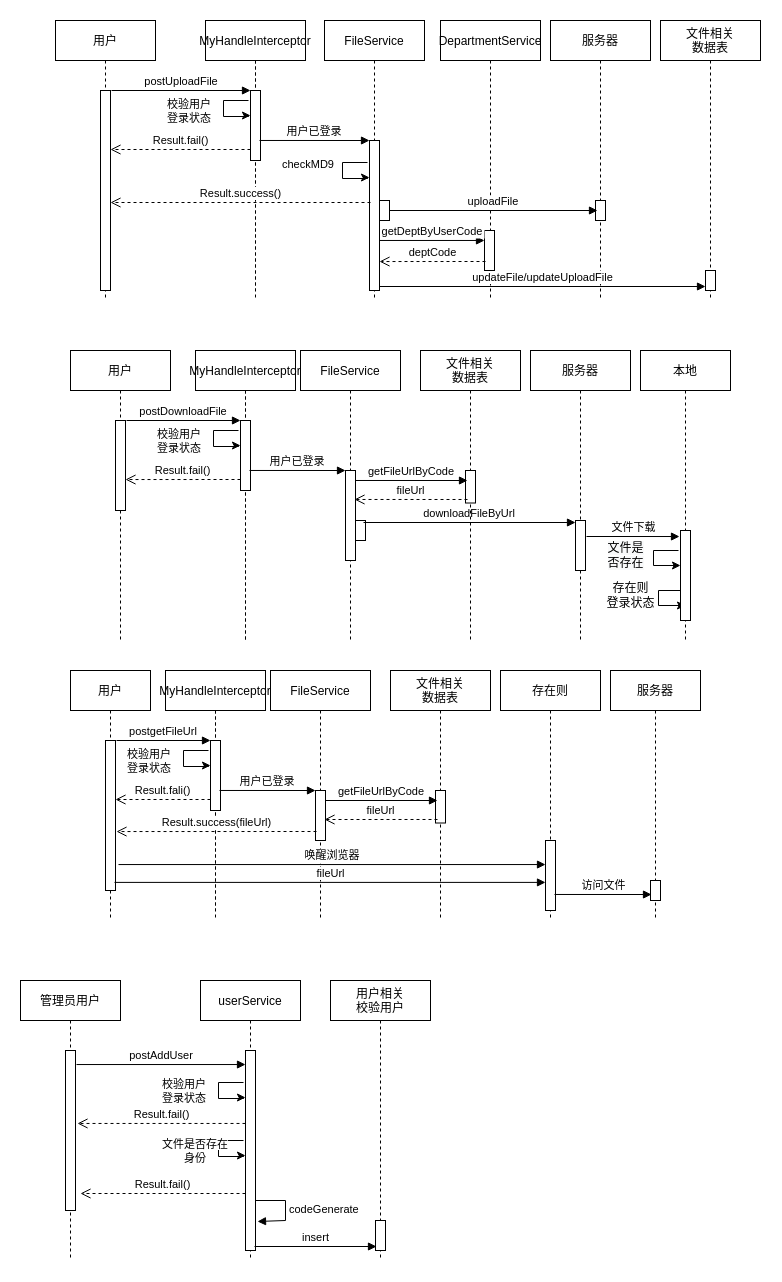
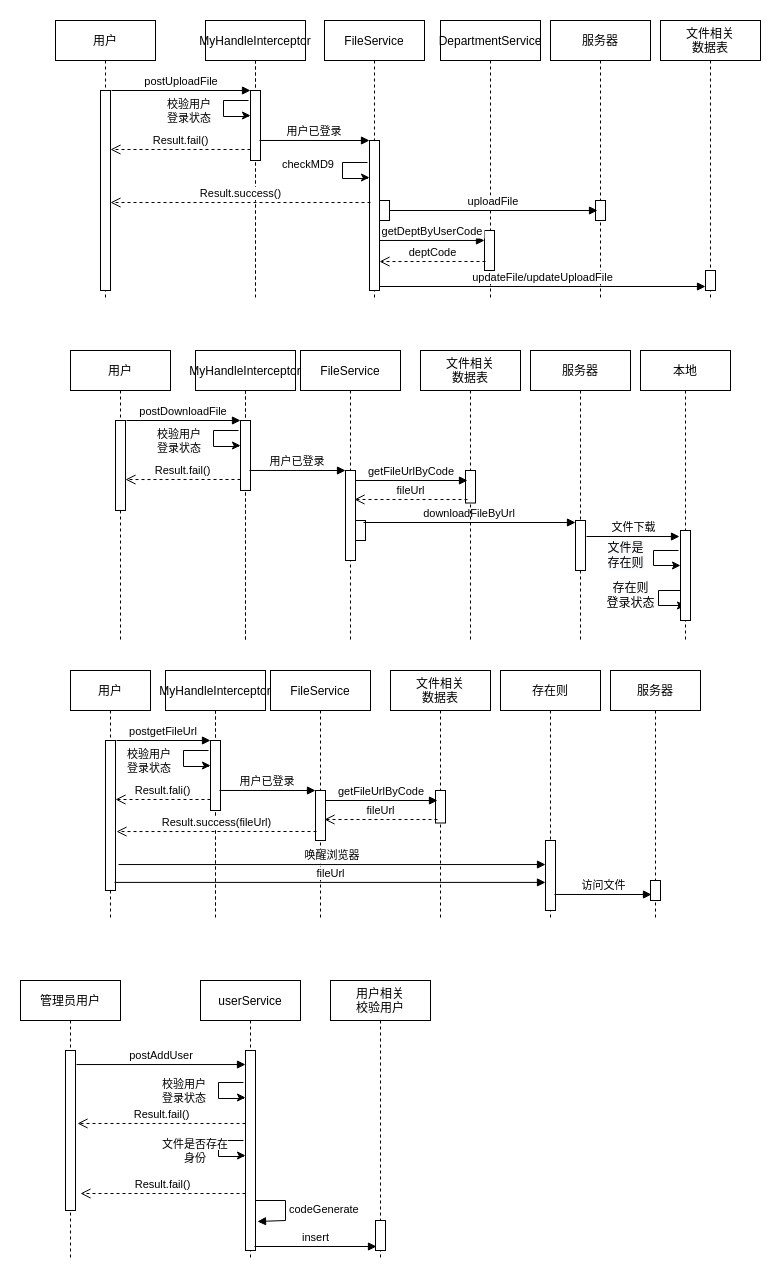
(626, 556) -> (626, 556)
